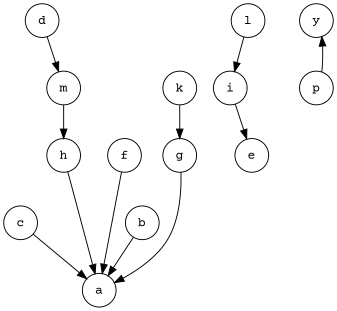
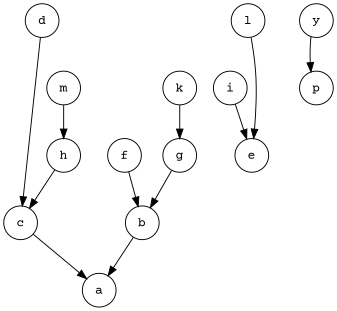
(51, 50) -> (32, 117)
(240, 50) -> (256, 83)
(323, 59) -> (310, 50)
(80, 218) -> (45, 185)
(113, 218) -> (132, 185)
(170, 235) -> (163, 185)
